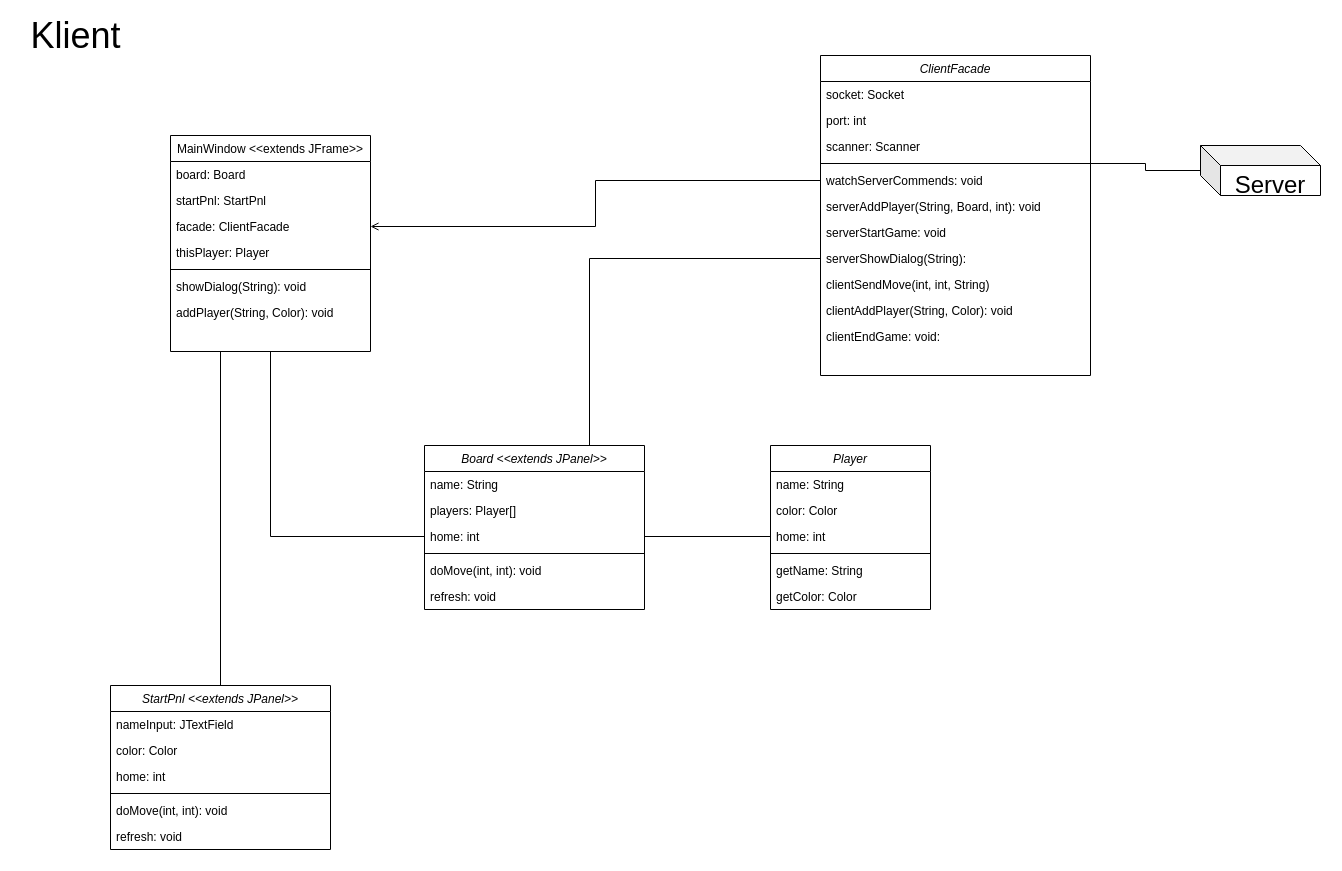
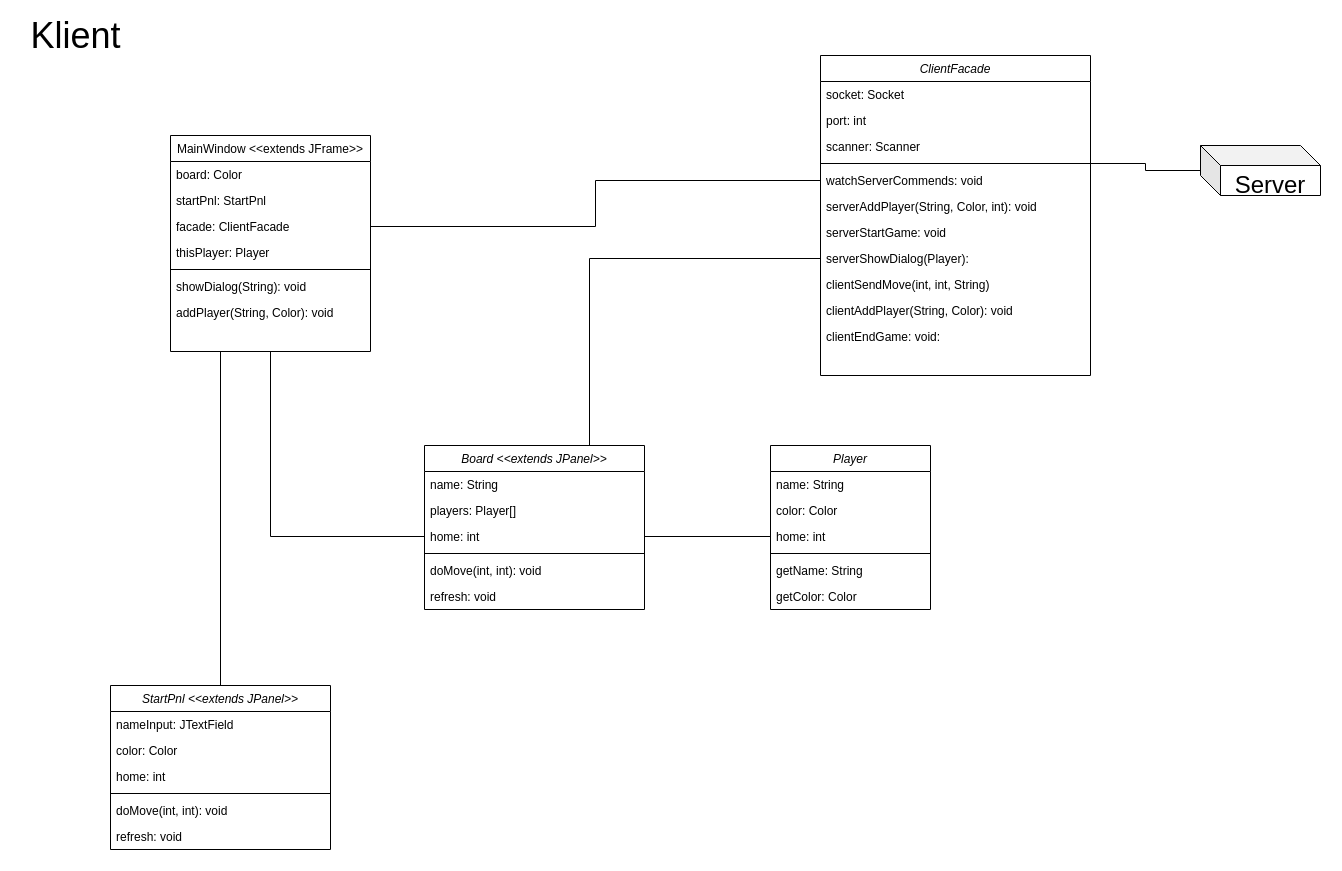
(213, 175) -> (212, 175)
(948, 207) -> (947, 207)
(376, 227) -> (376, 227)
(904, 259) -> (904, 259)
